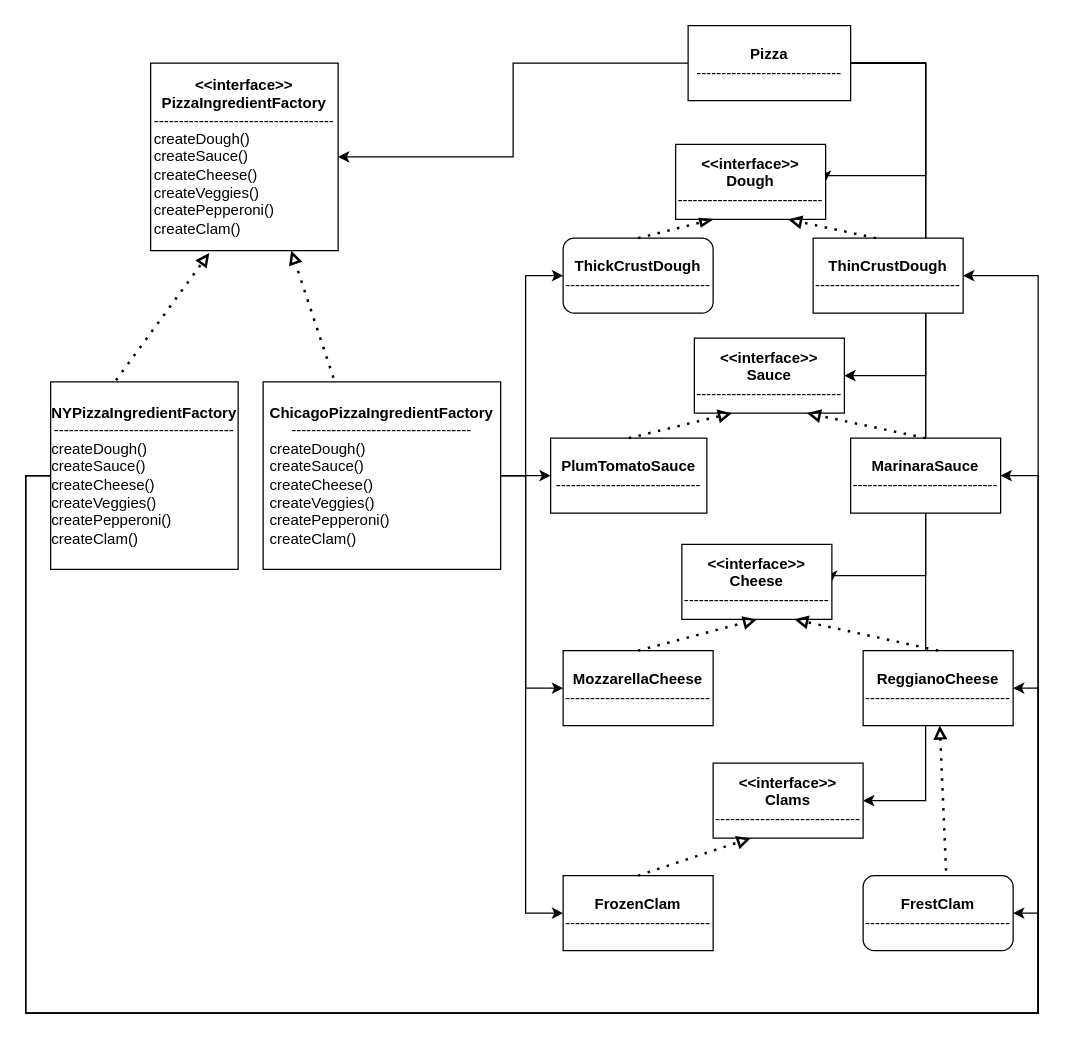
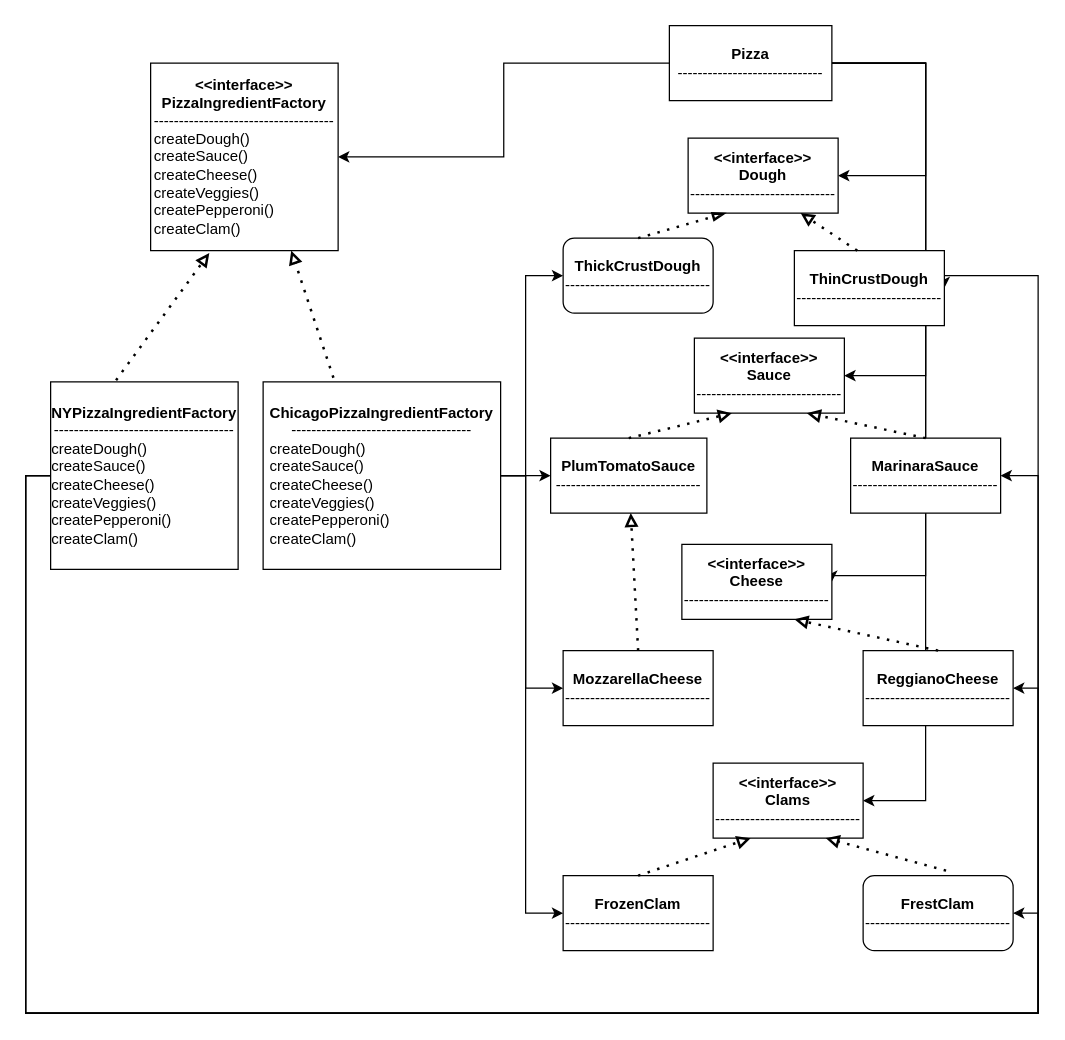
(769, 63) -> (751, 63)
(751, 182) -> (763, 176)
(888, 276) -> (869, 288)
(690, 637) -> (635, 588)
(943, 806) -> (893, 856)
